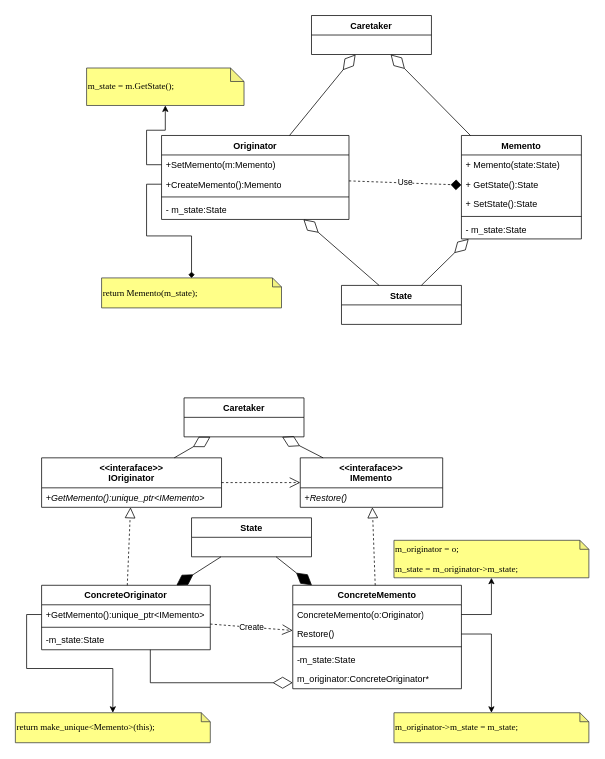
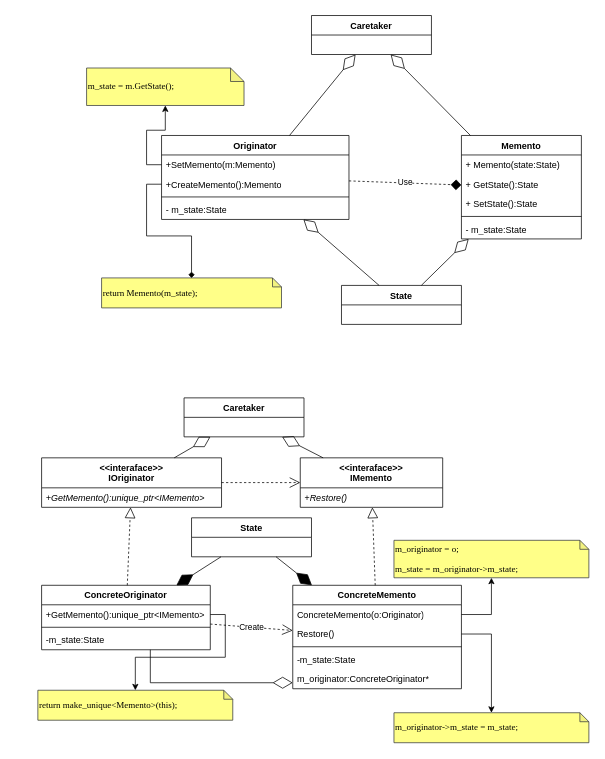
(113, 728) -> (135, 705)
